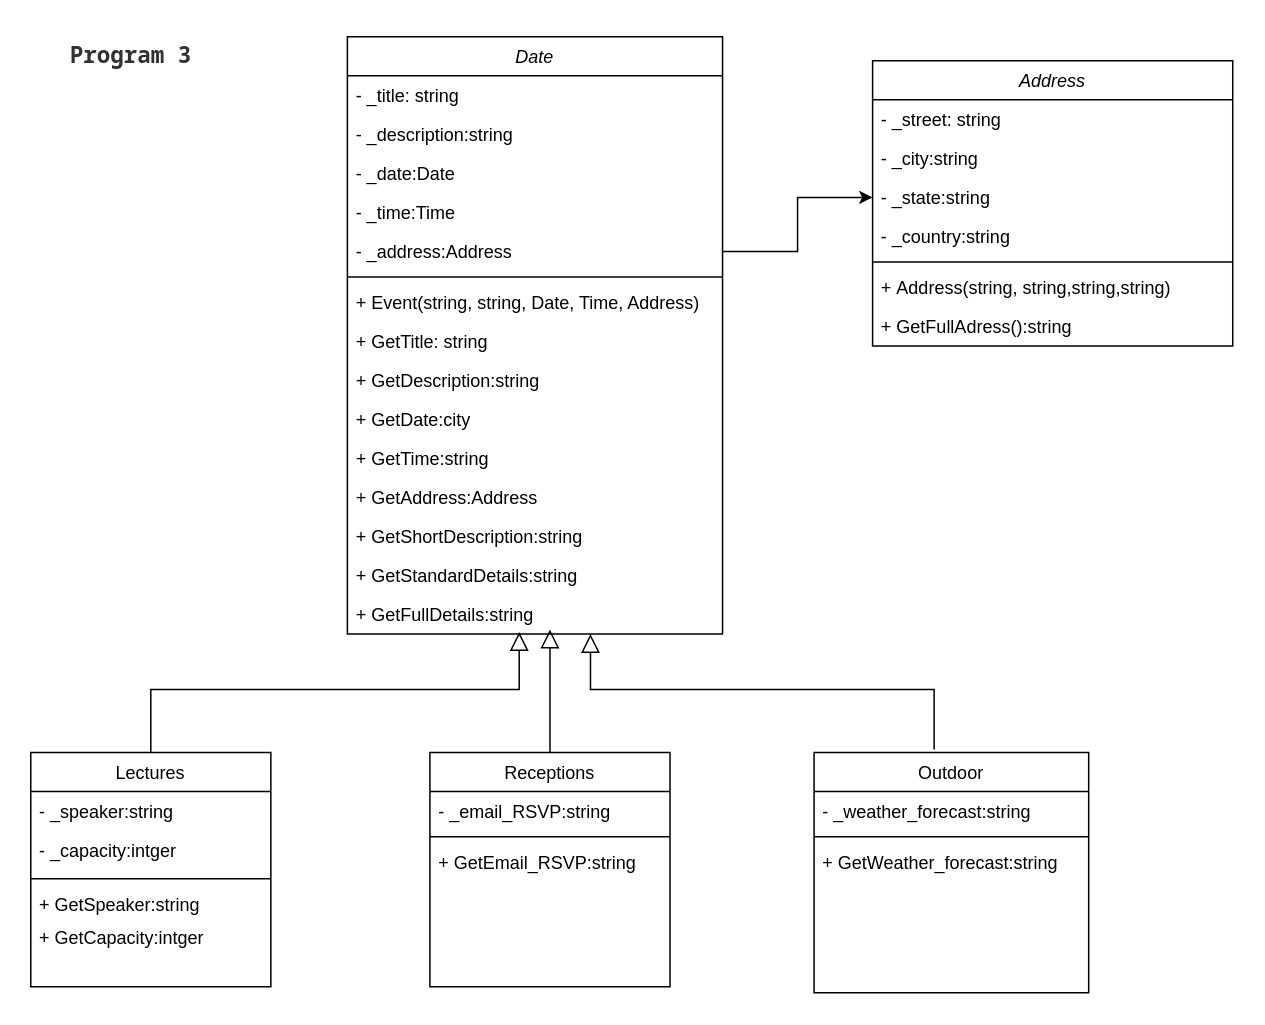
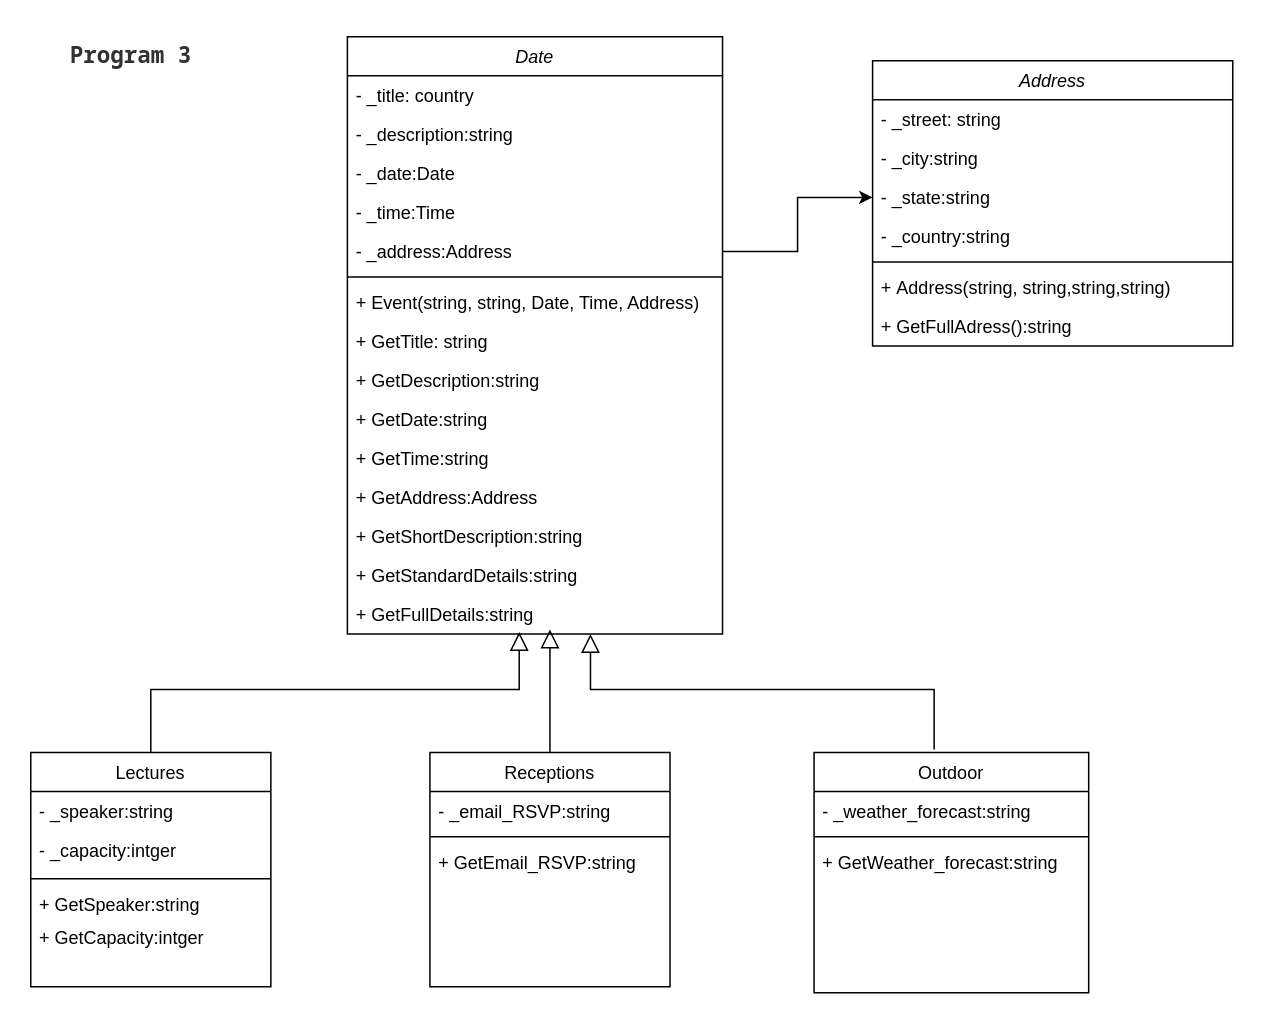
(422, 96) -> (429, 96)
(419, 420) -> (429, 420)
